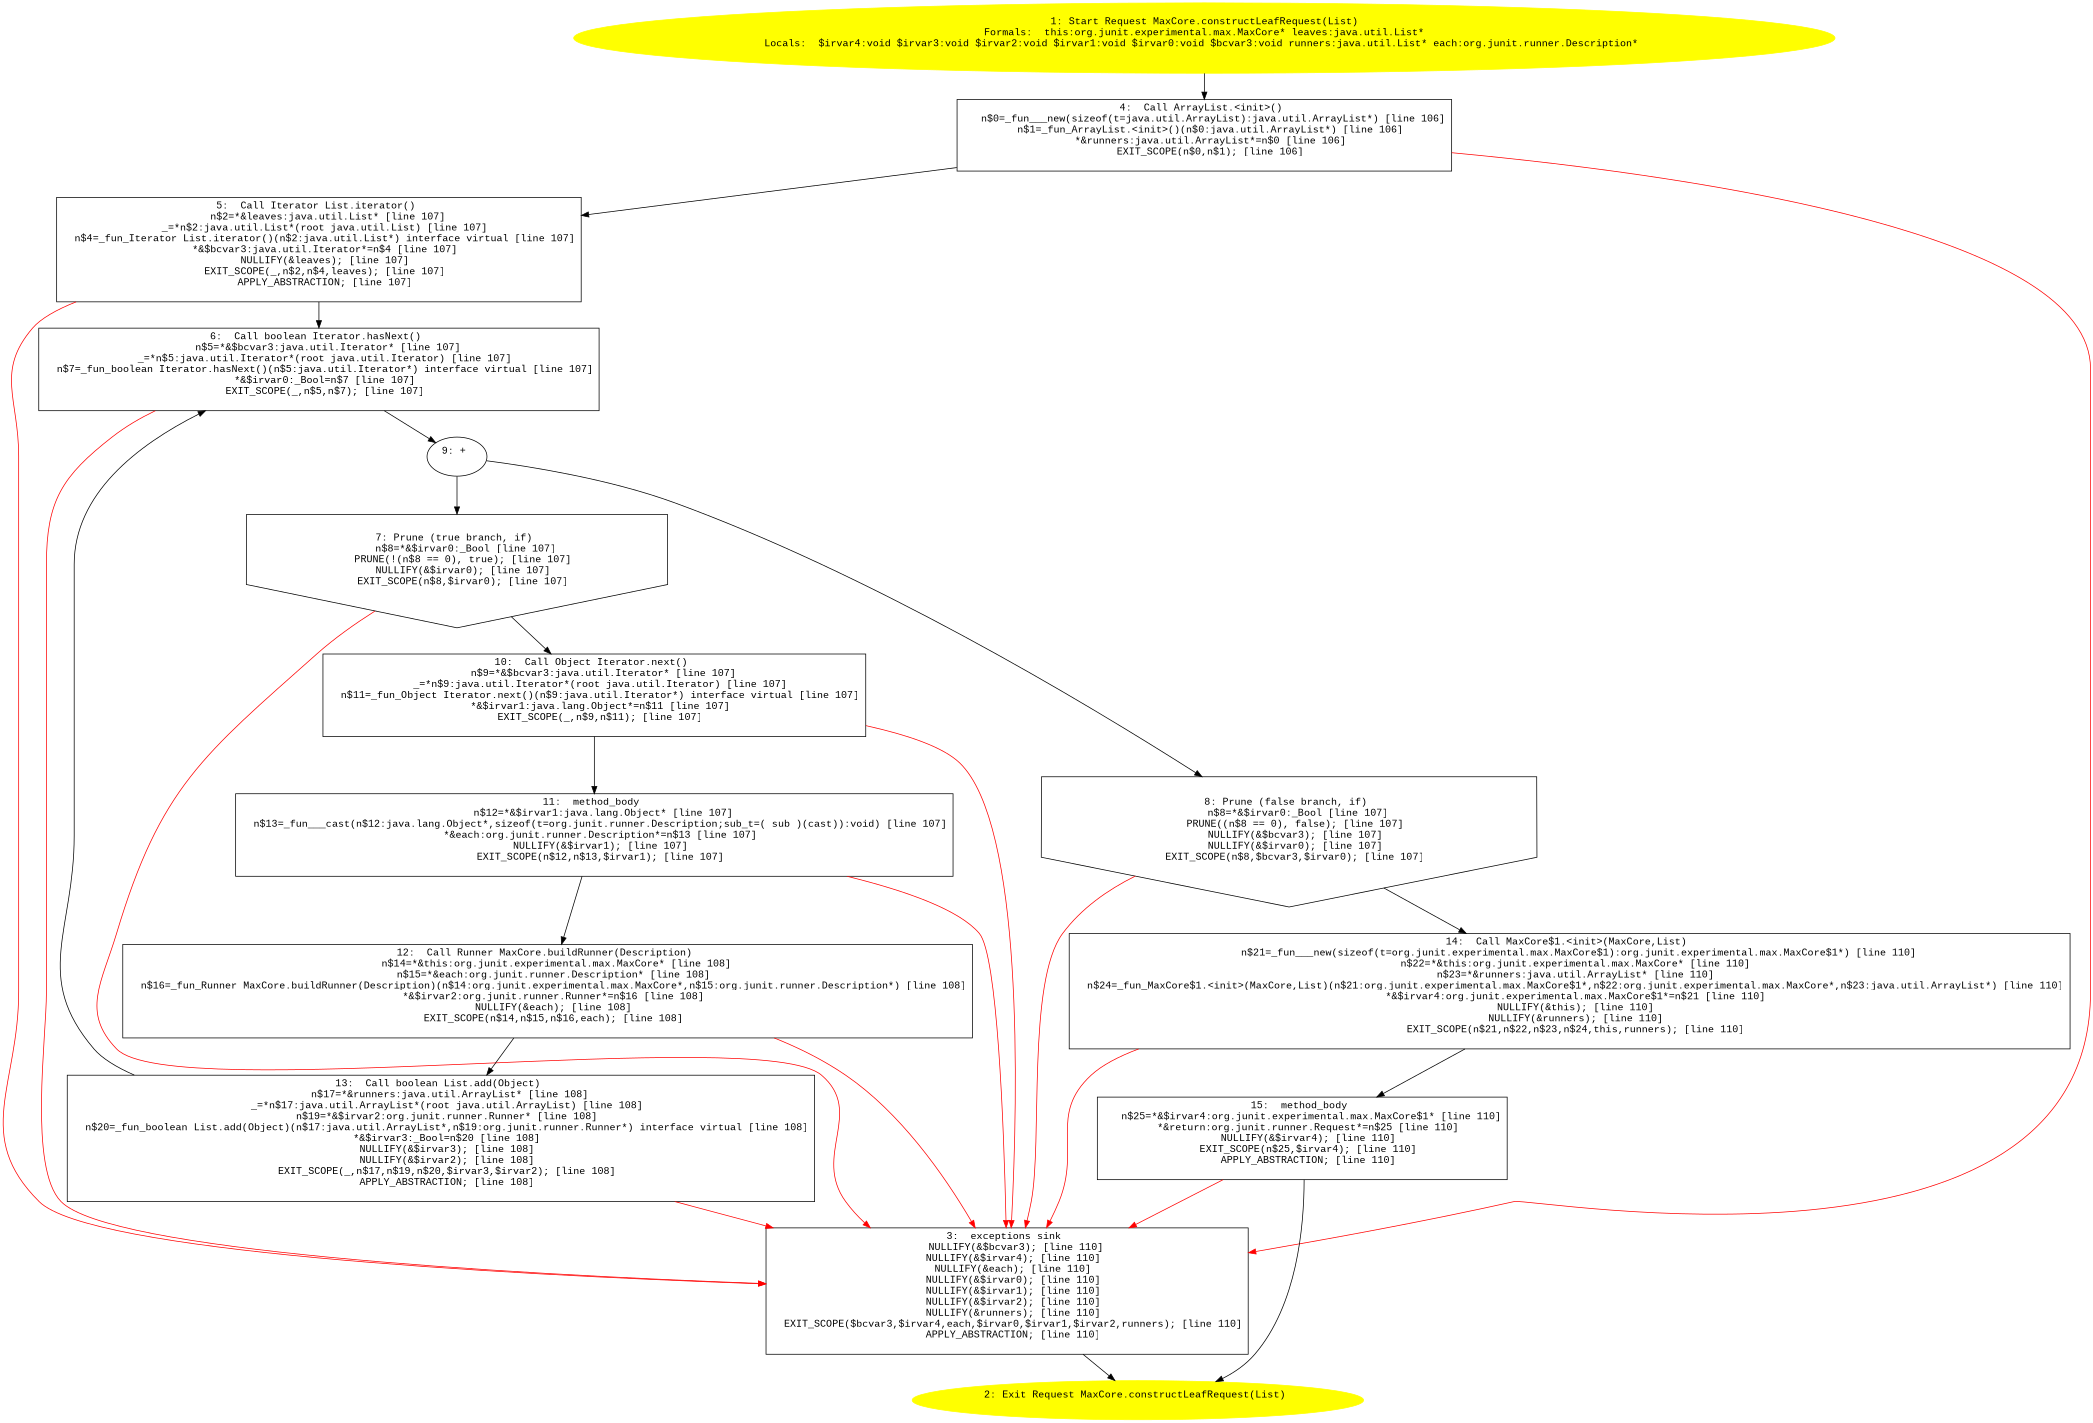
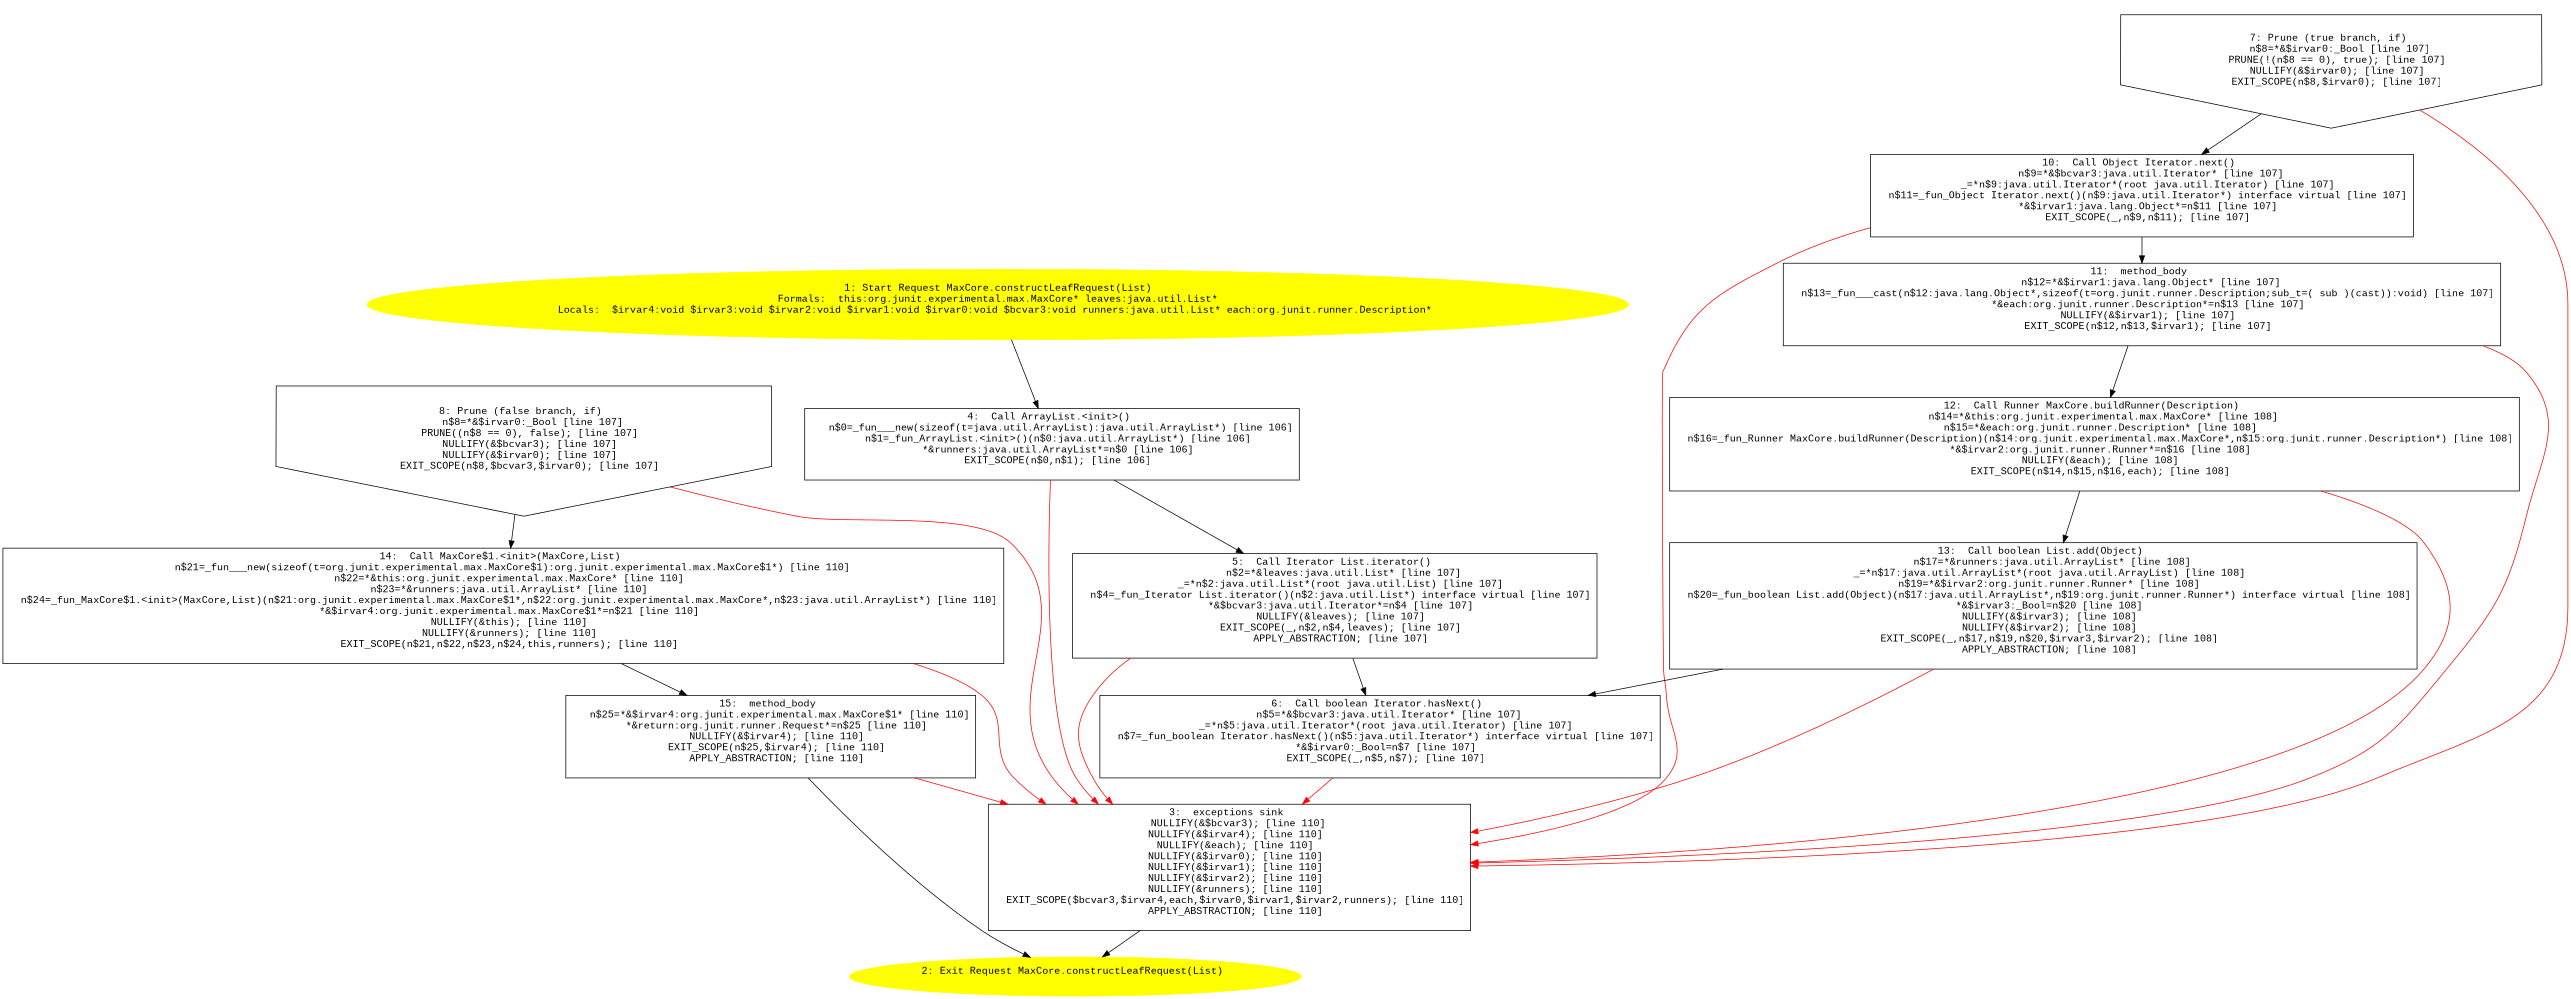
(457, 457) -> none
